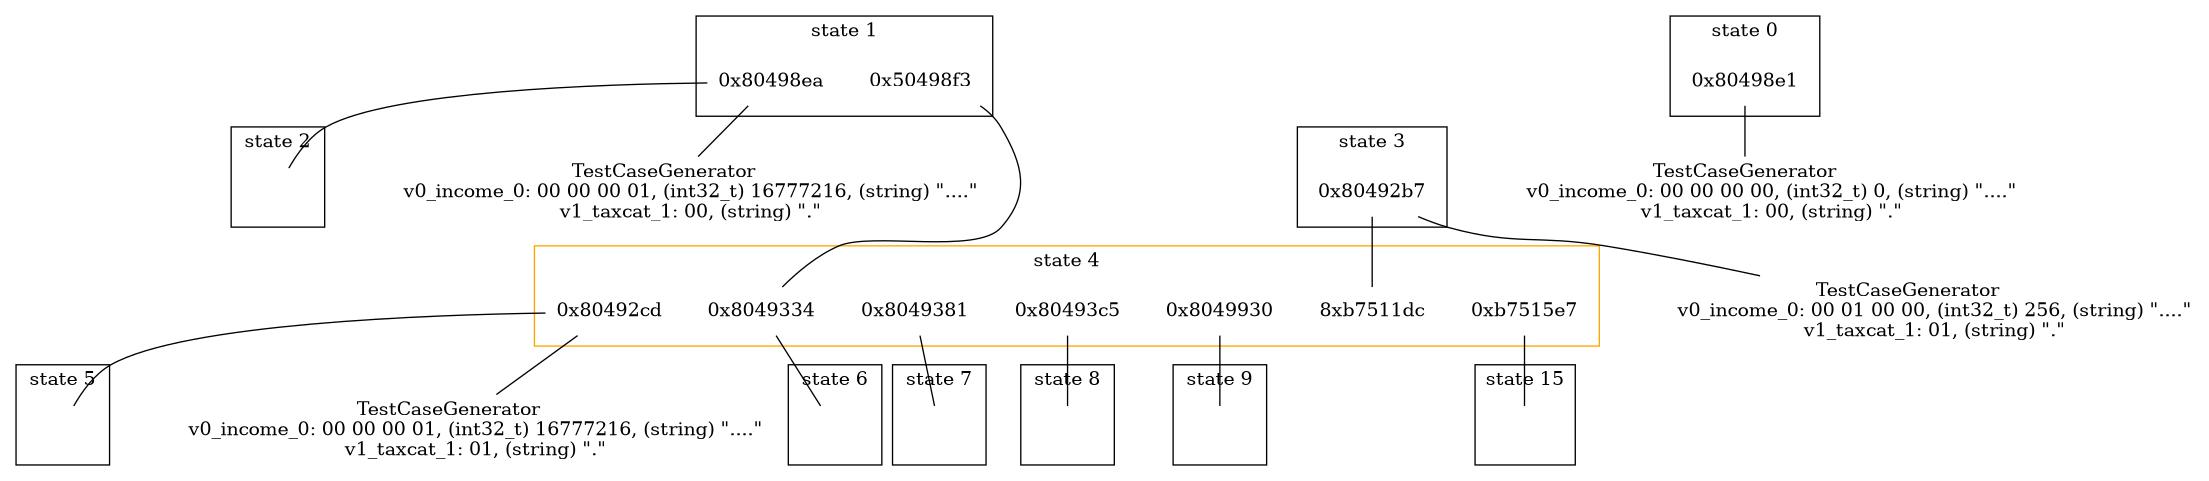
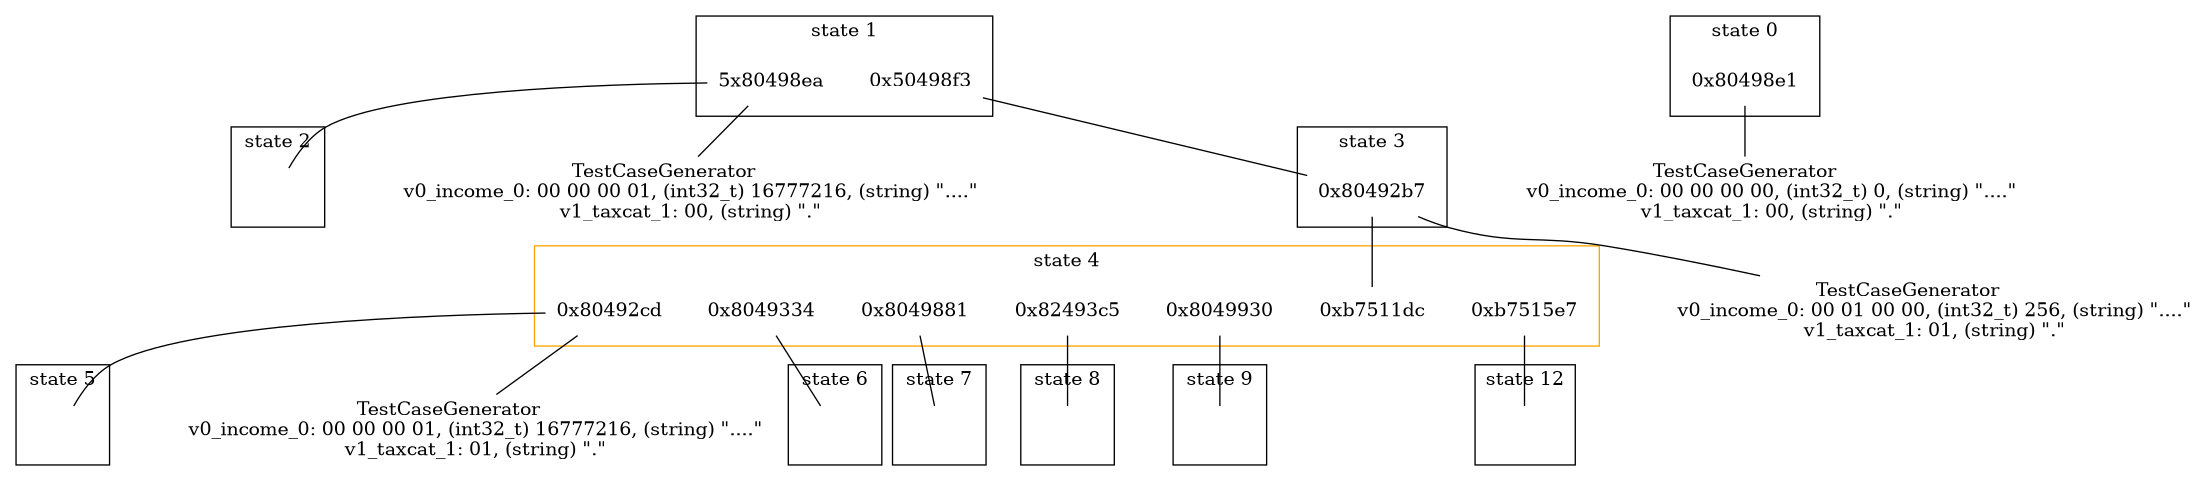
(771, 82) -> (771, 82)
(983, 237) -> (1145, 137)
(915, 311) -> (915, 311)
(1068, 311) -> (1068, 311)
(1372, 311) -> (1372, 311)
(1525, 380) -> (1525, 380)
